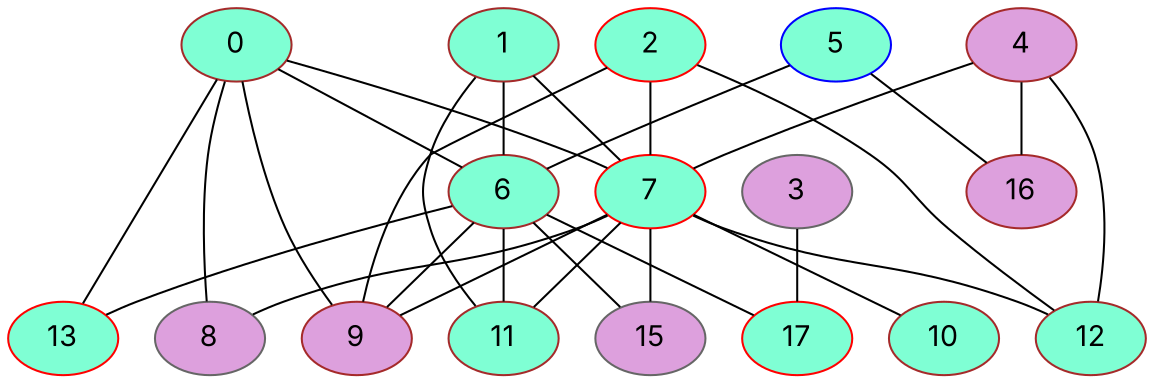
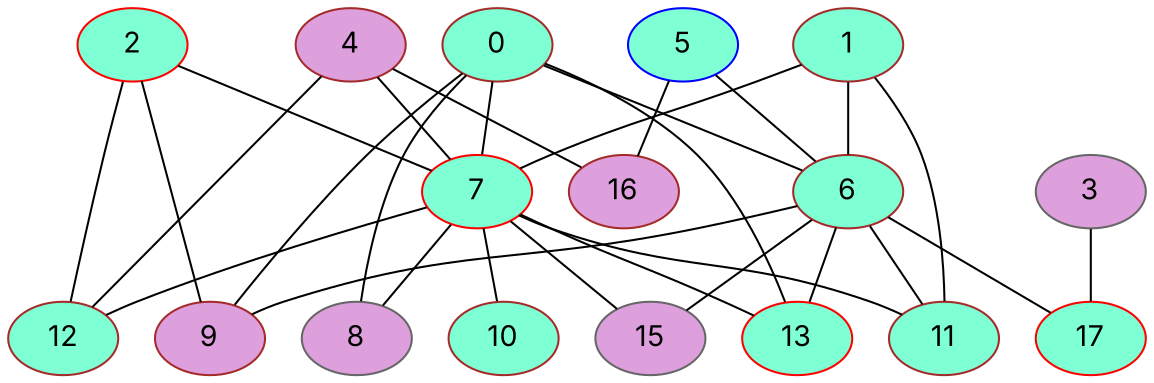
(488, 273) -> (643, 267)
